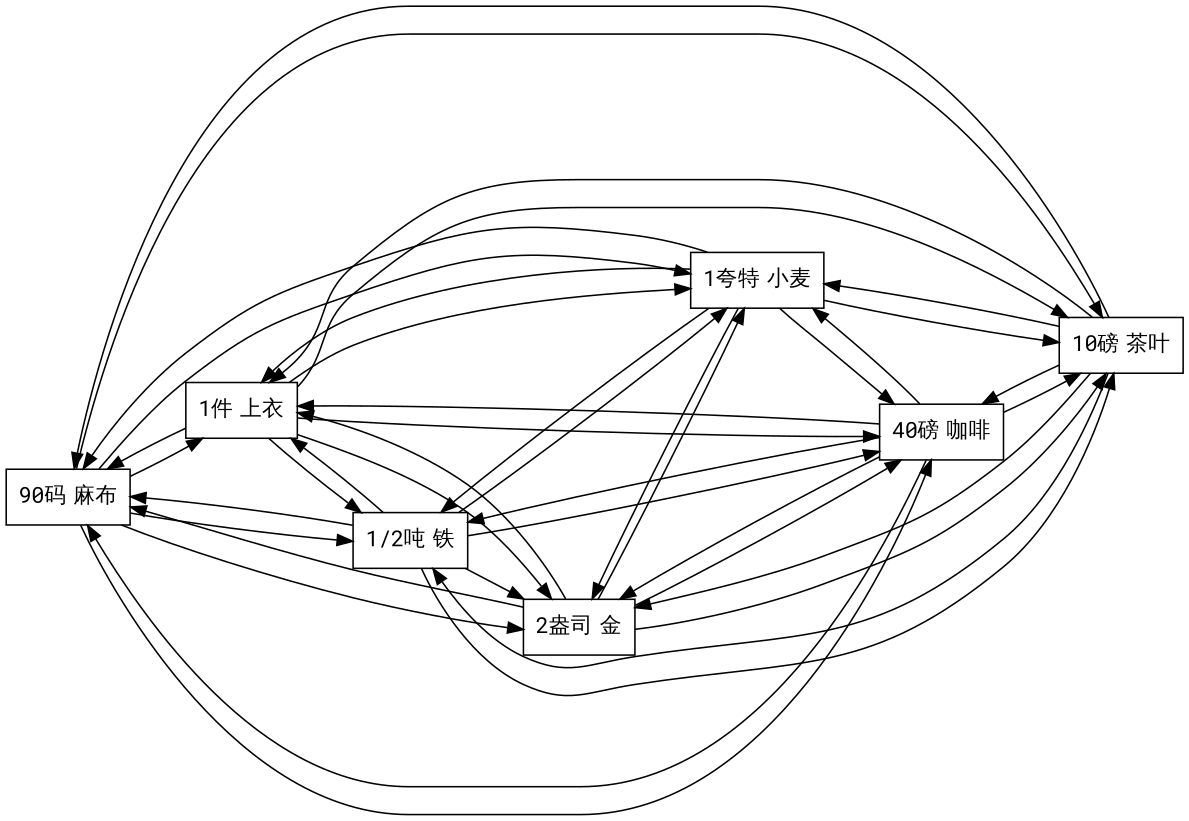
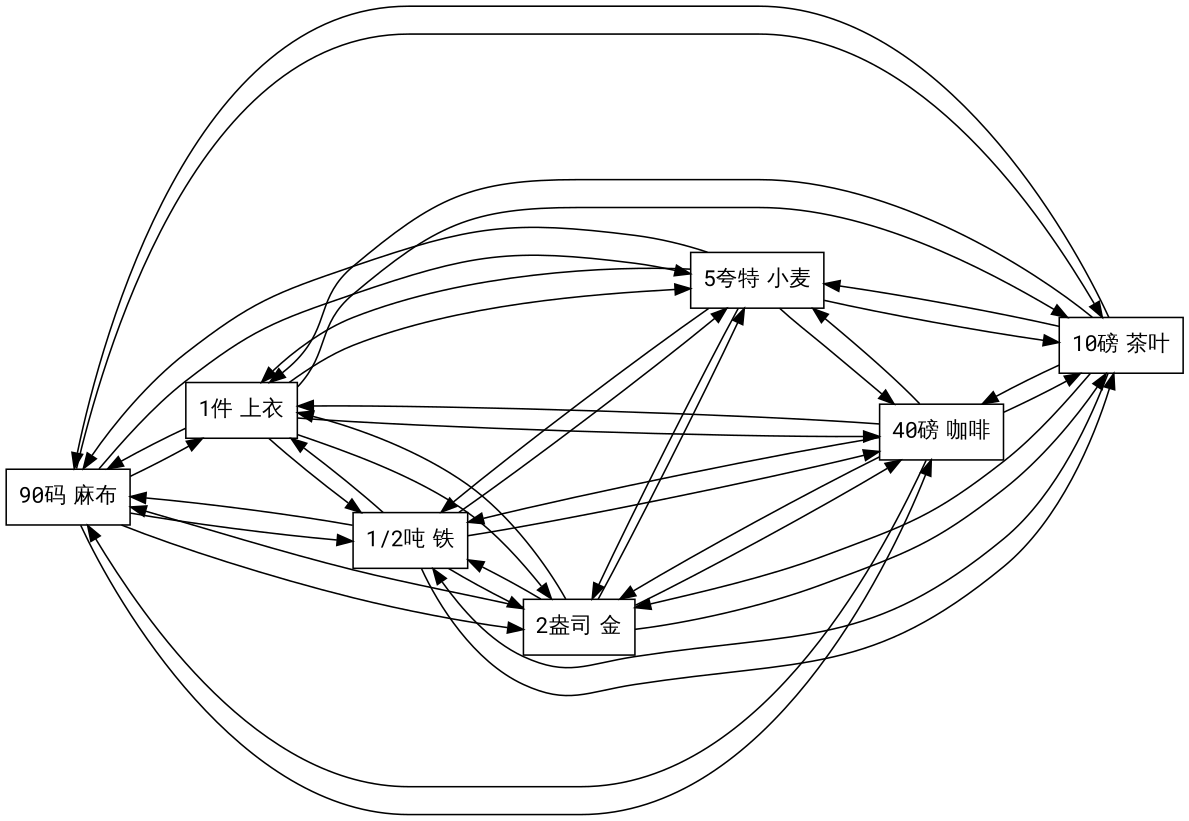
(757, 280) -> (757, 280)
none -> (512, 583)
